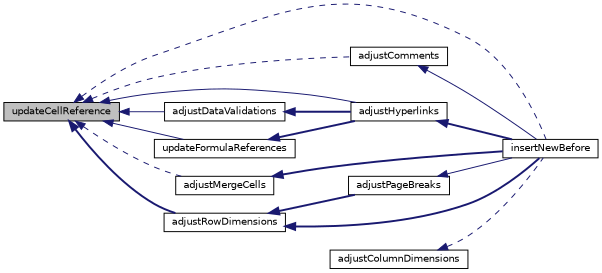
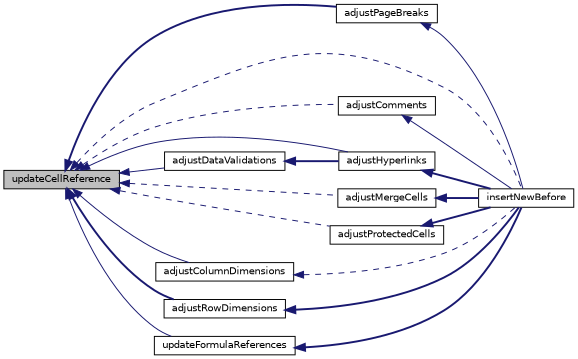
(317, 129) -> (438, 314)
(317, 203) -> (170, 29)
none -> (131, 235)
none -> (387, 235)
